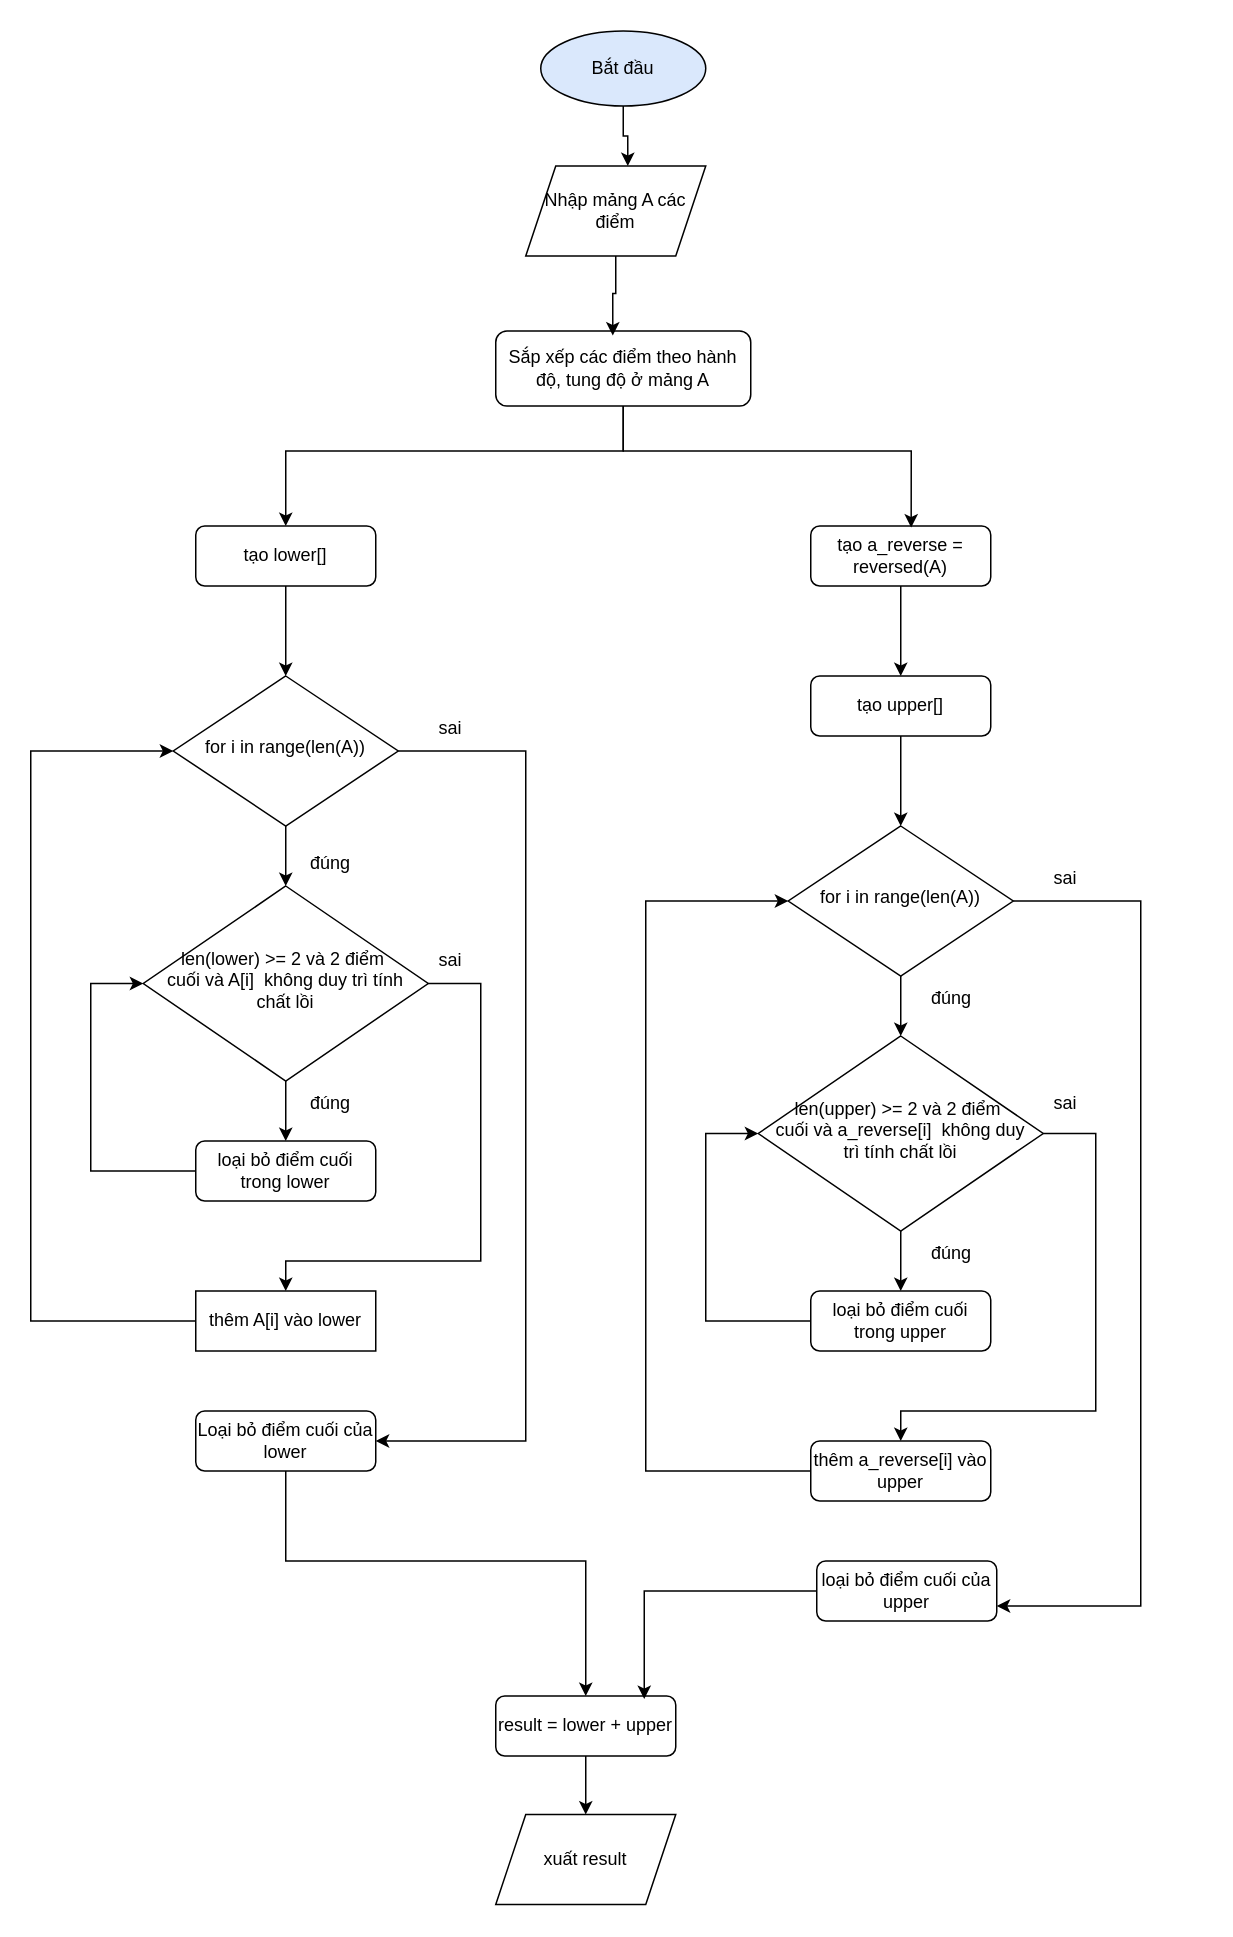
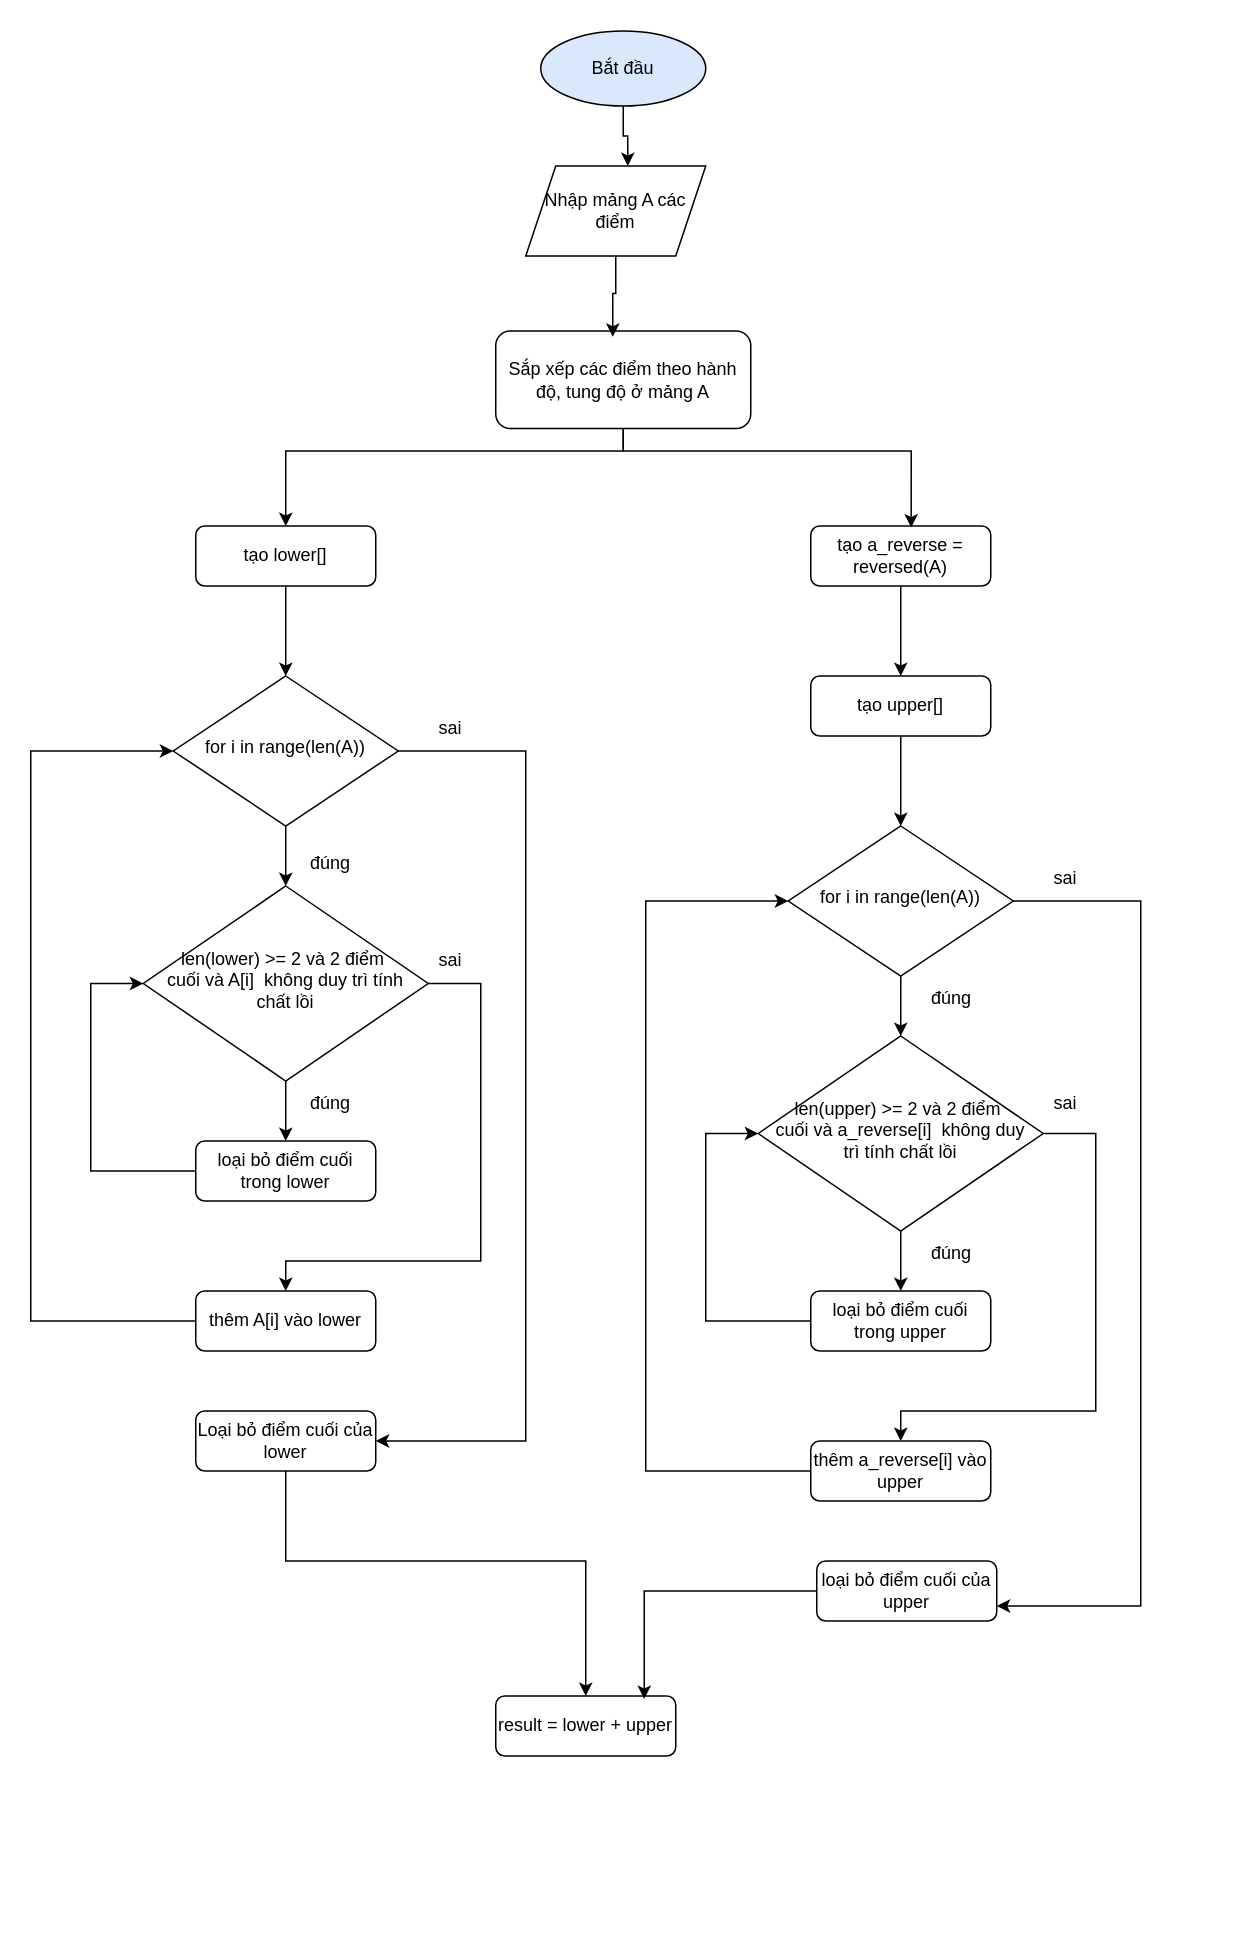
(623, 368) -> (623, 380)
(286, 1321) -> (286, 1321)
(586, 1781) -> none
(586, 1859) -> none
